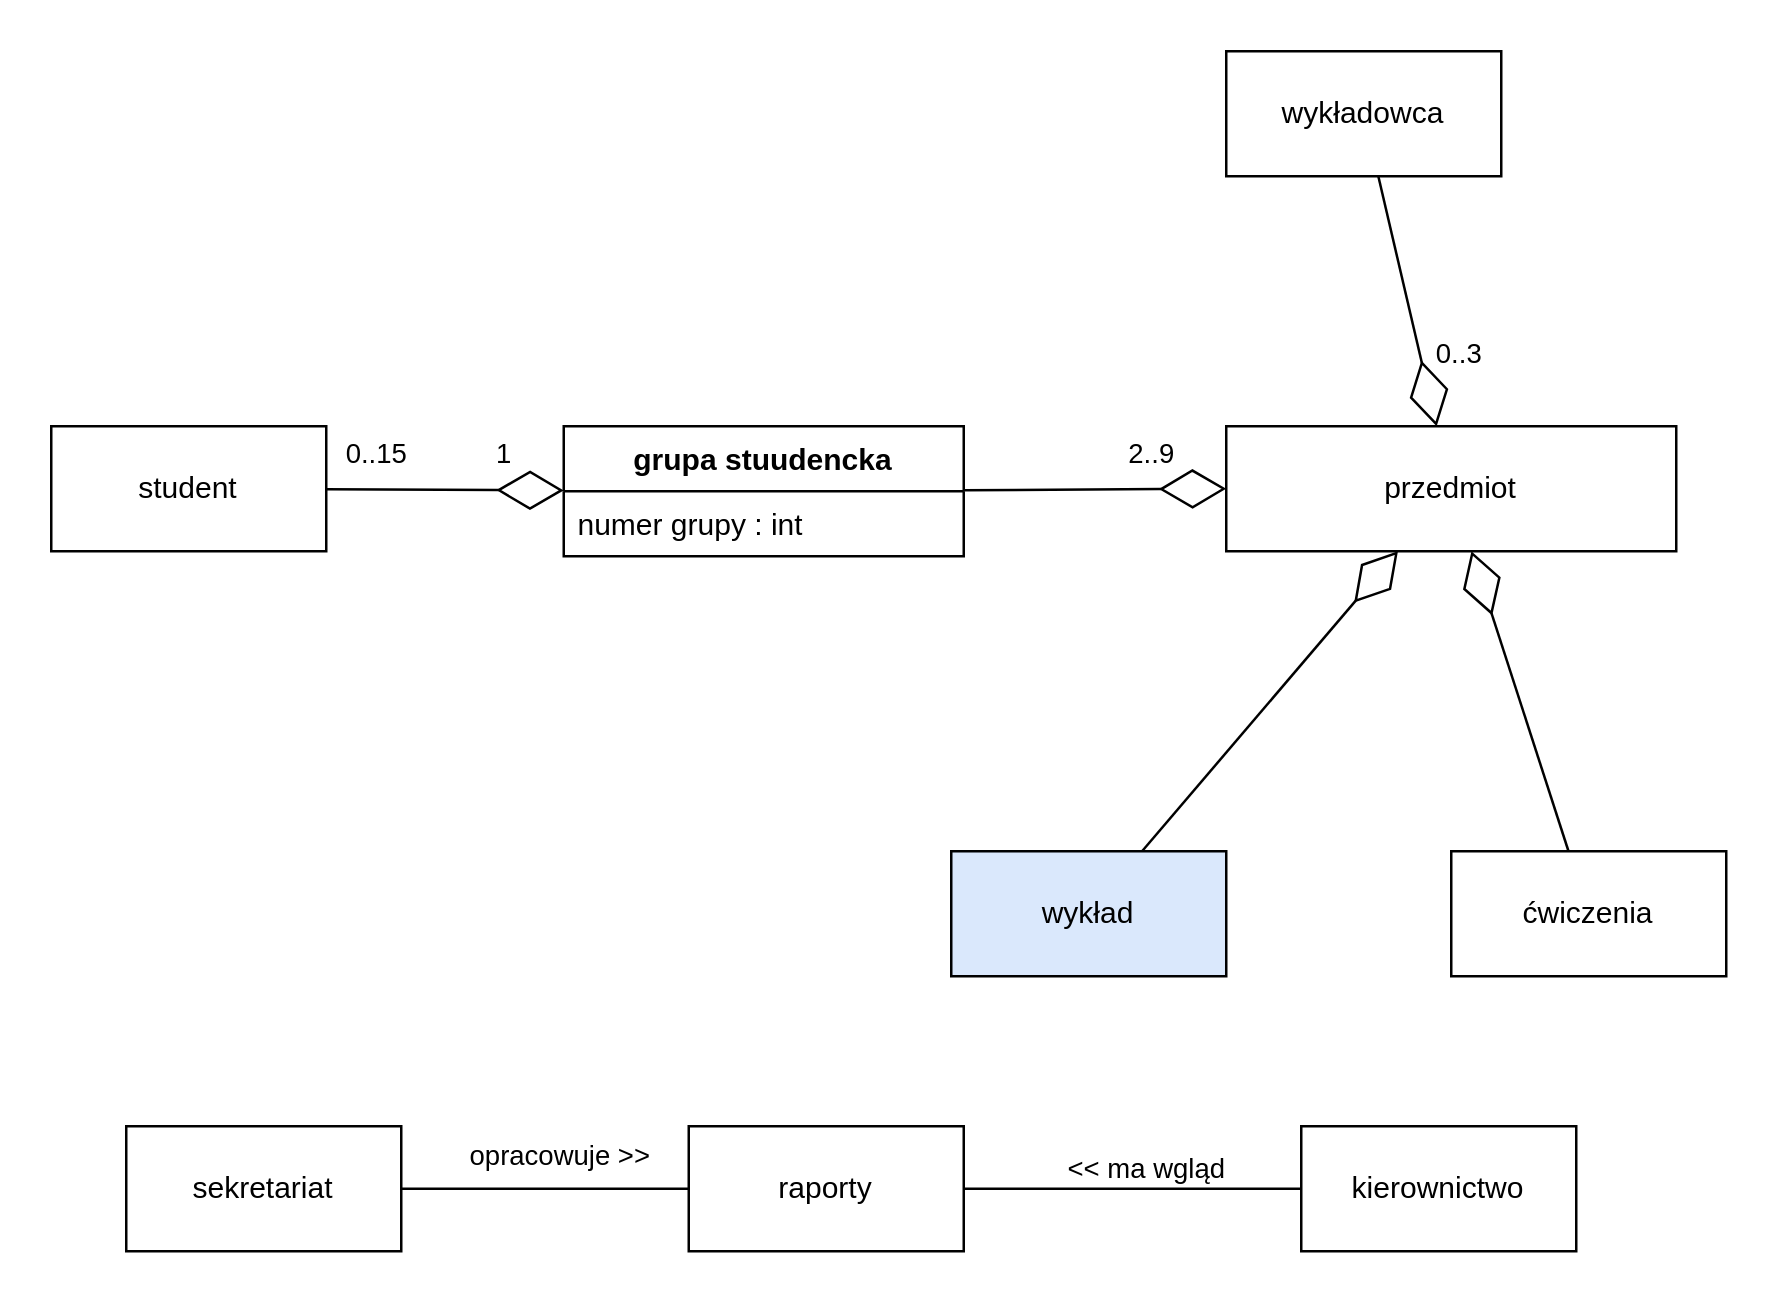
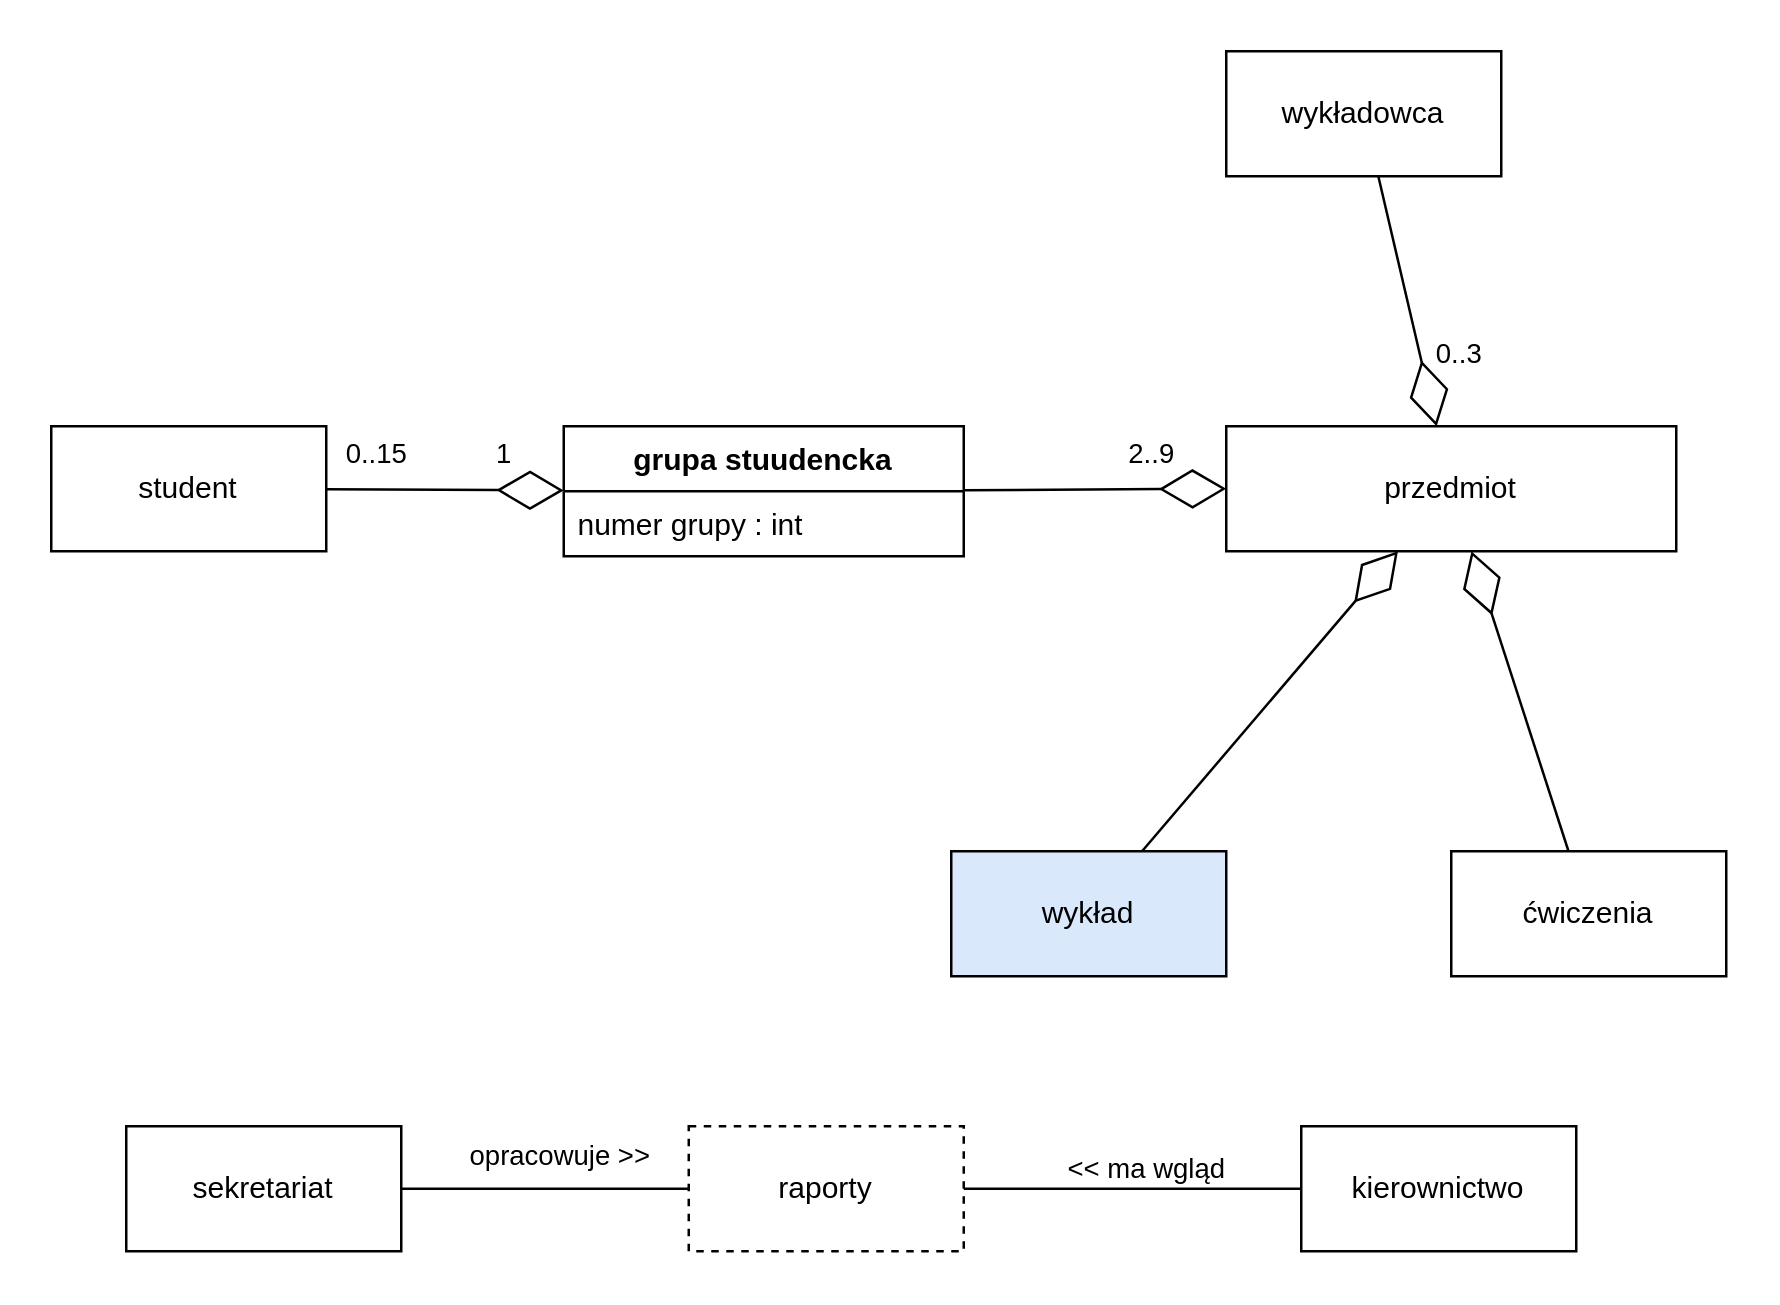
(826, 1189) -> (826, 1189)
